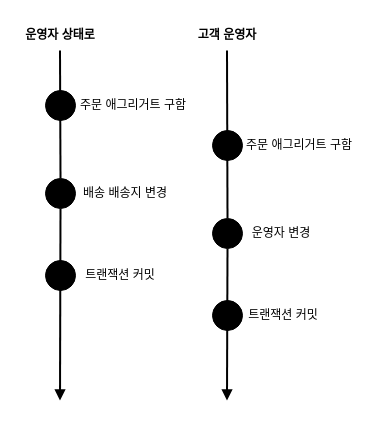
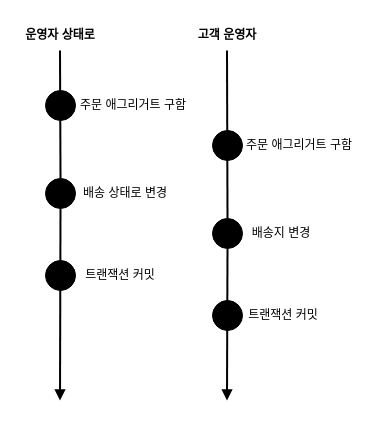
(126, 194) -> (126, 194)
(282, 234) -> (282, 234)
